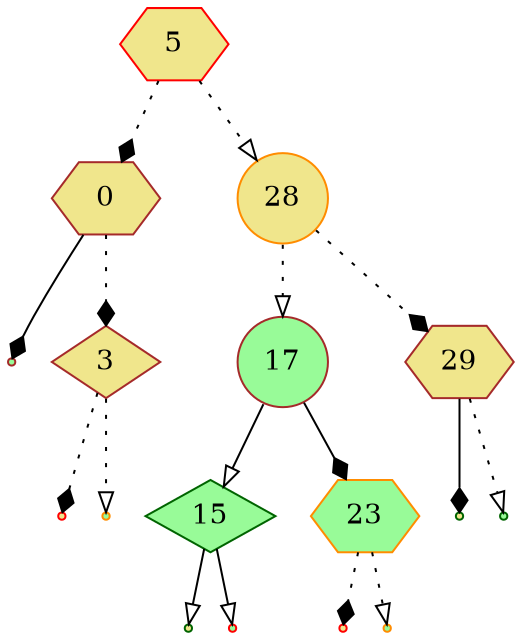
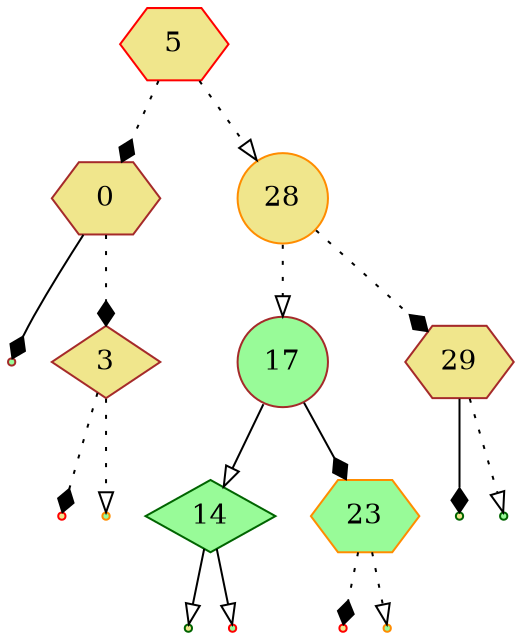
(210, 516) -> (210, 516)
